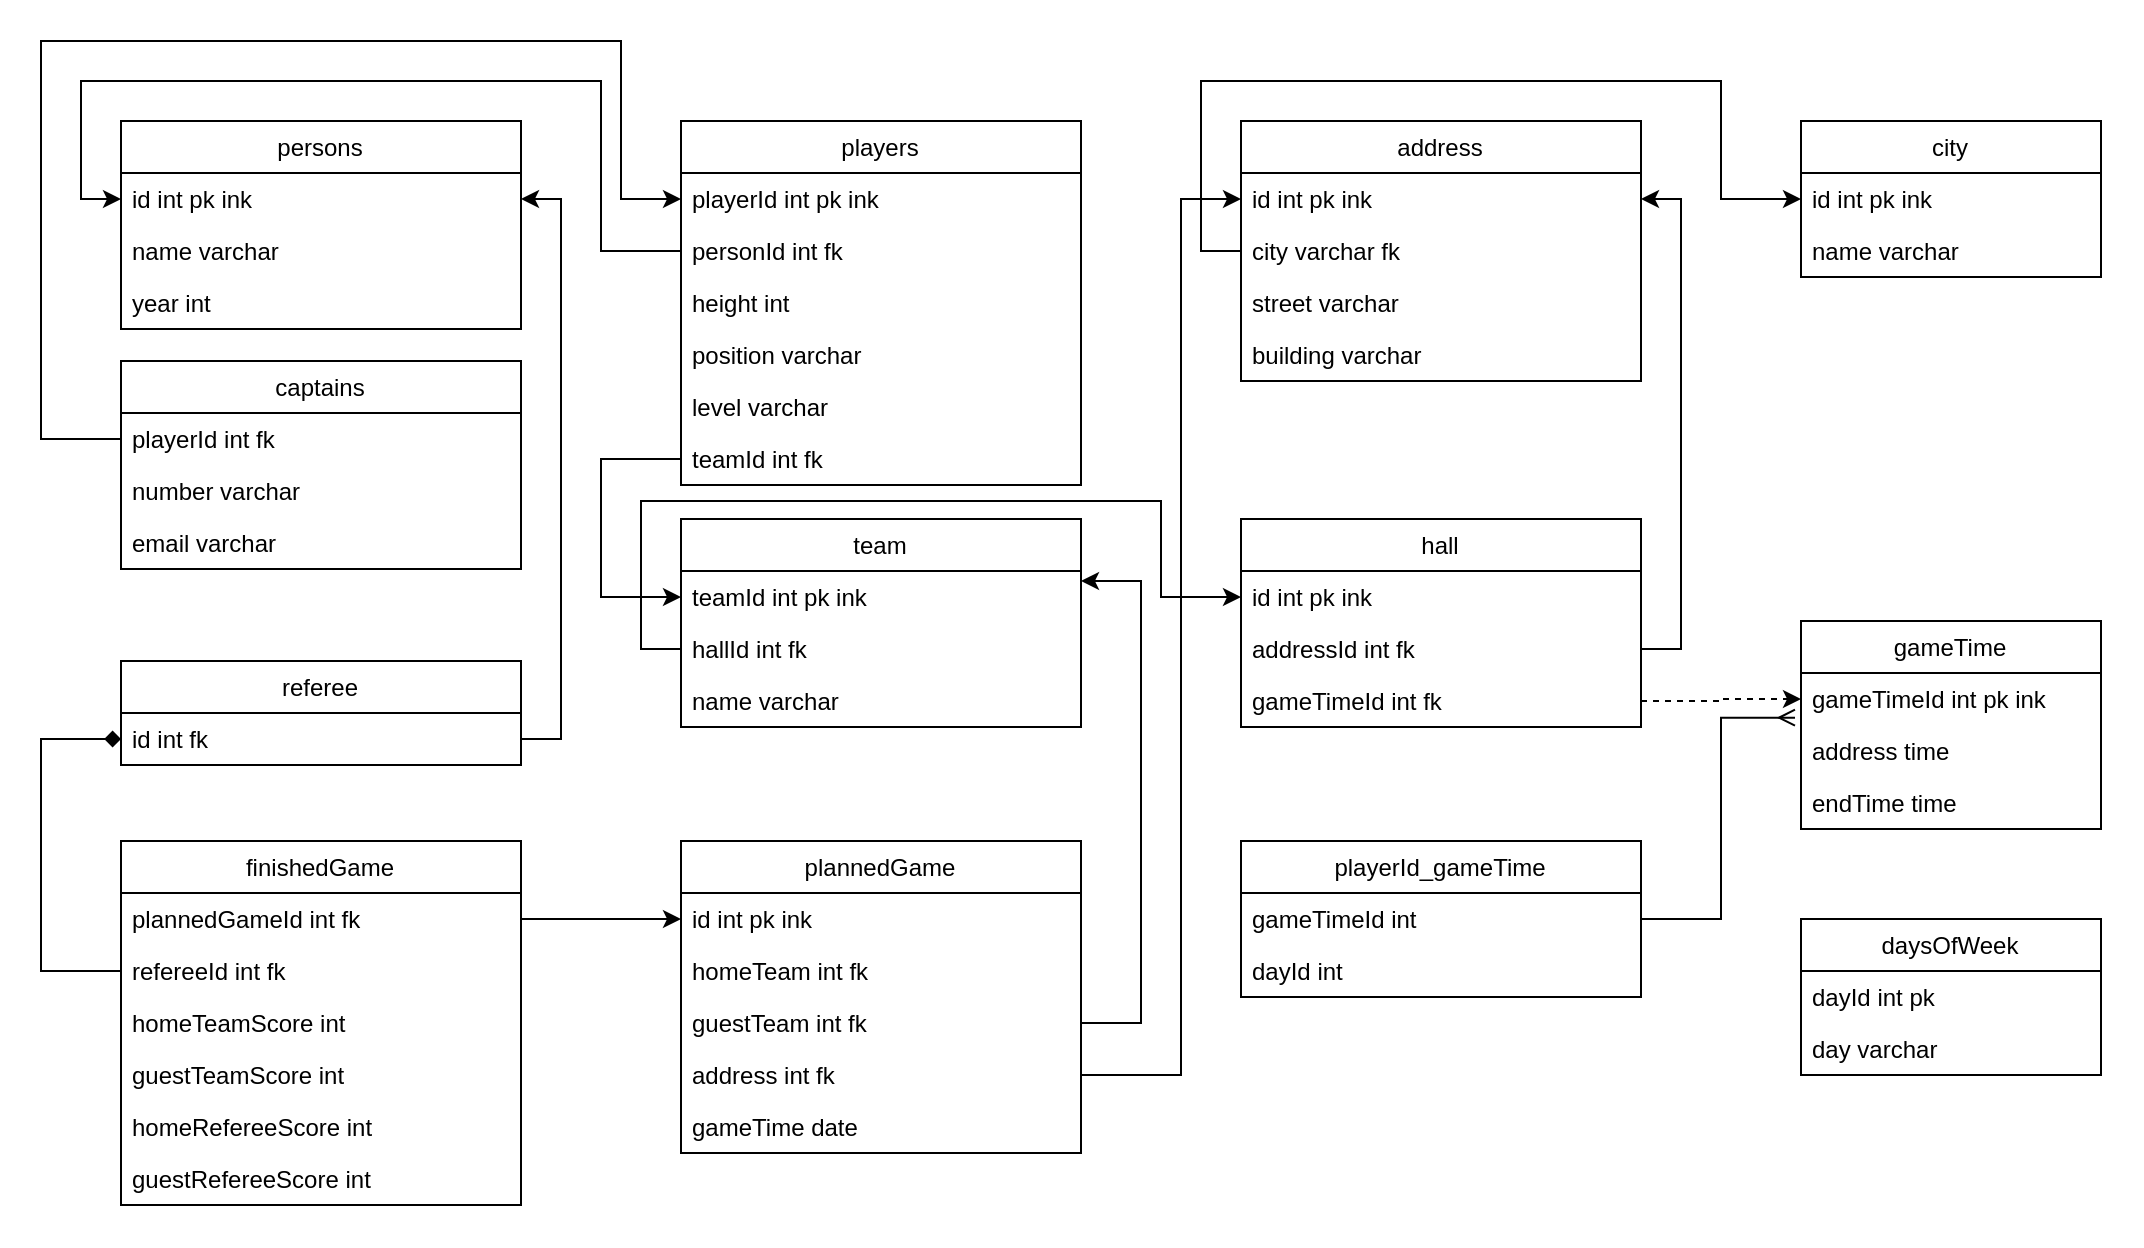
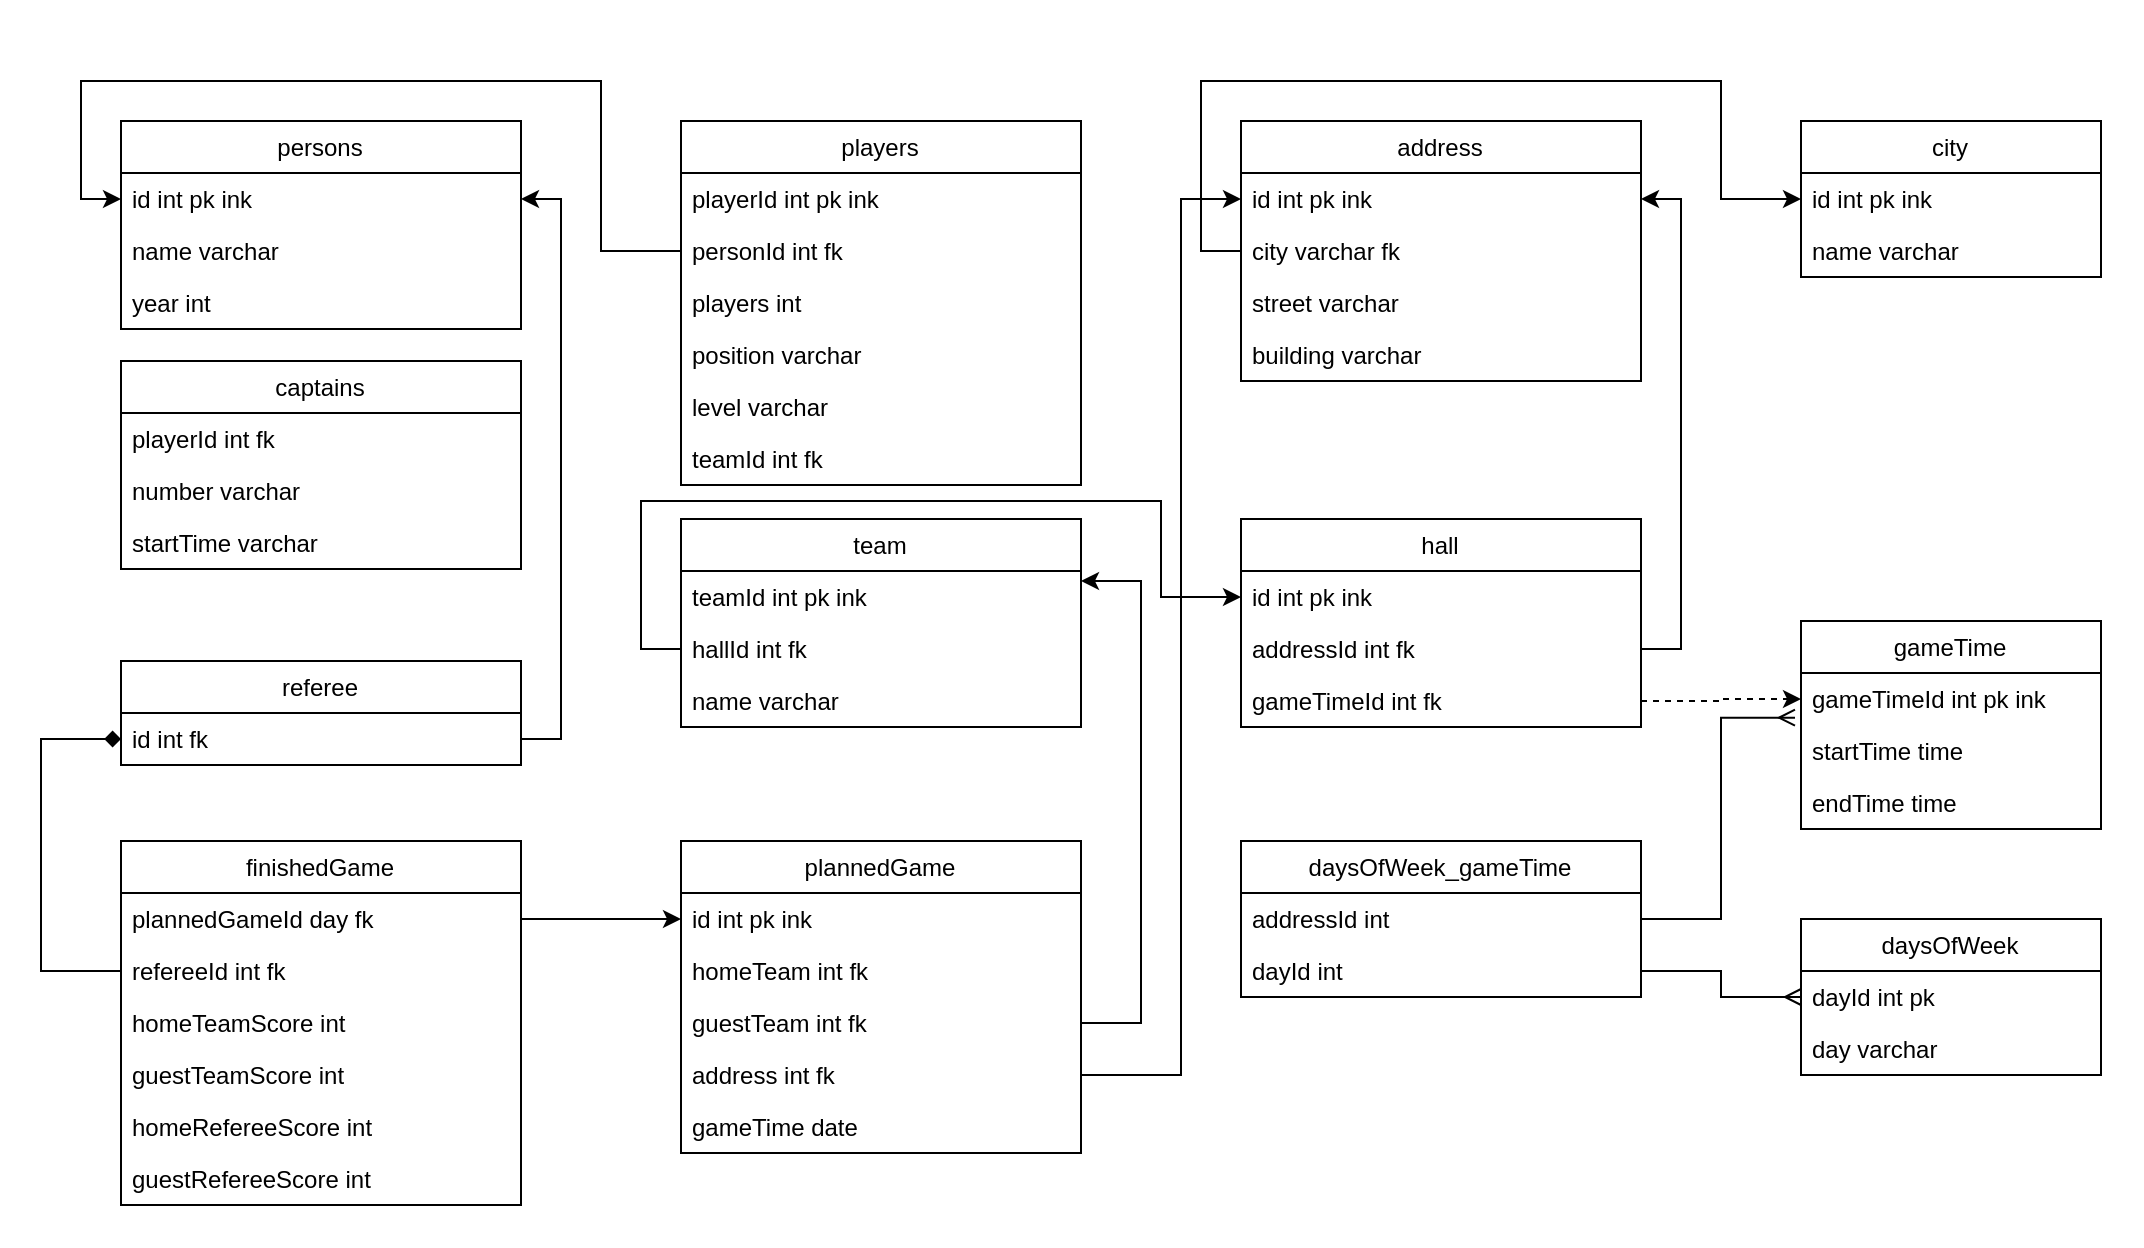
(194, 41) -> none
(750, 304) -> (757, 304)
(601, 521) -> none
(210, 544) -> (240, 544)
(1886, 752) -> (1897, 752)
(1440, 868) -> (1440, 868)
(254, 920) -> (257, 920)
(1337, 920) -> (1333, 920)
none -> (1721, 984)
